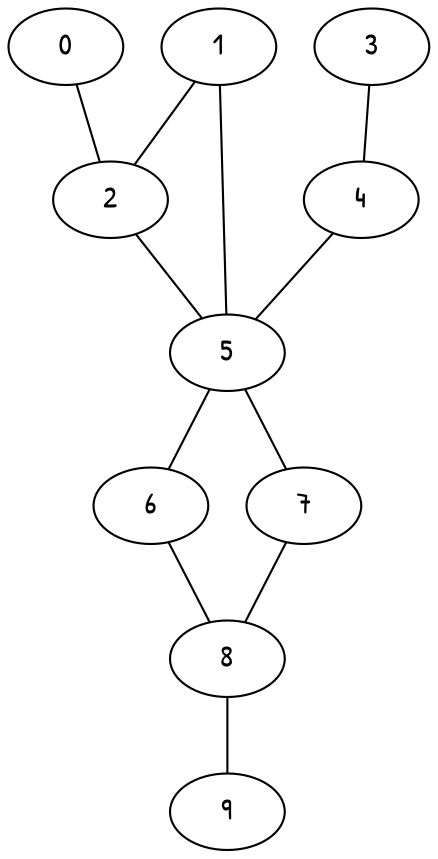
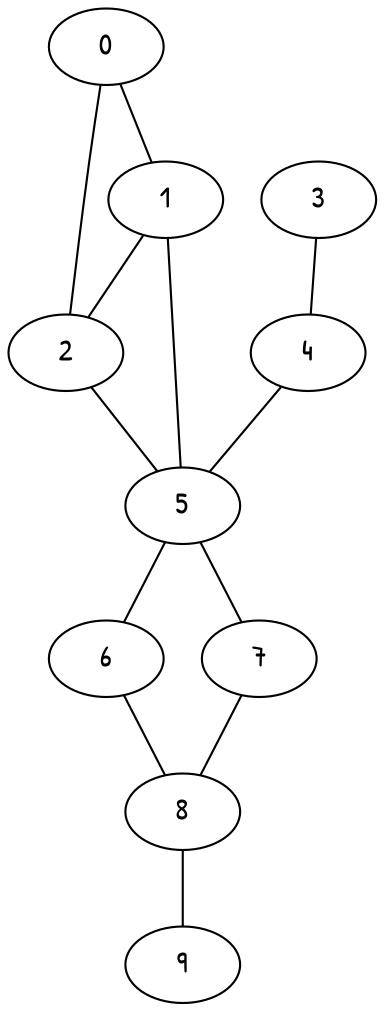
none -> (136, 123)
